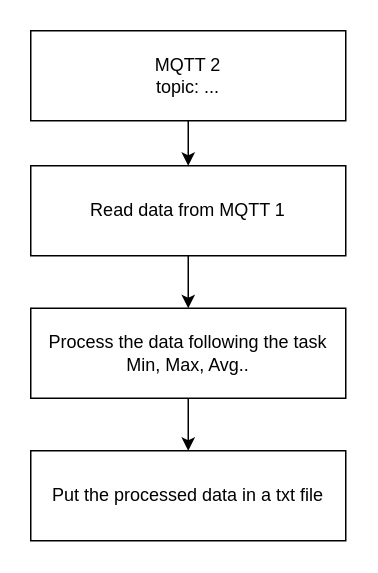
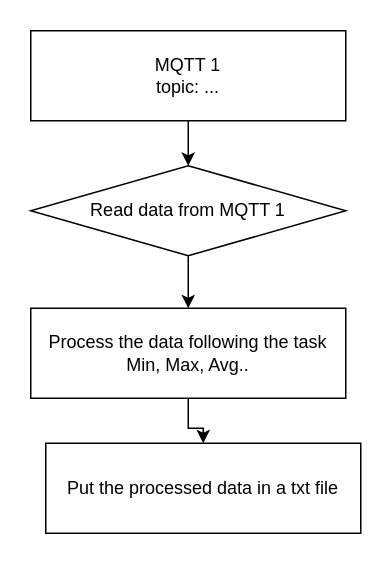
(188, 76) -> (188, 76)
(188, 211) -> (188, 211)
(188, 496) -> (203, 488)
